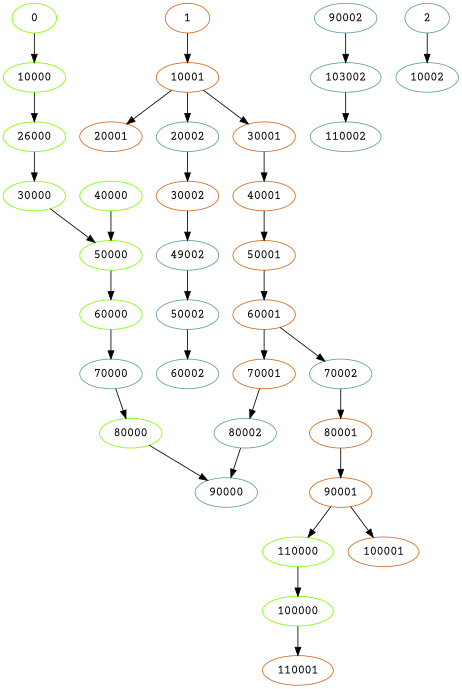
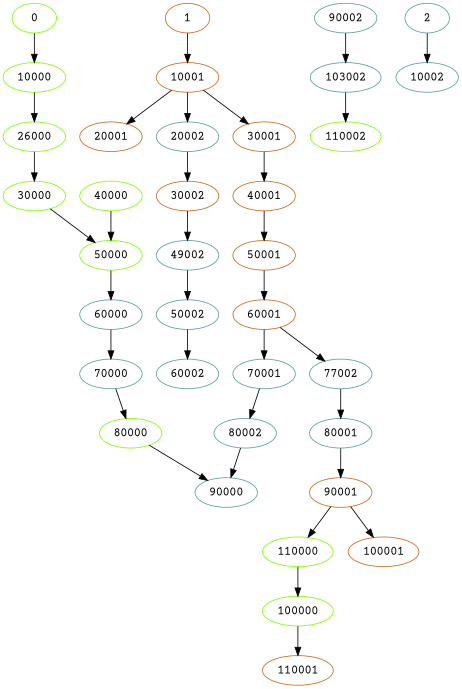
(346, 137) -> (346, 137)
(111, 315) -> (111, 315)
(264, 374) -> (264, 374)
(341, 374) -> (341, 374)
(341, 433) -> (341, 433)
